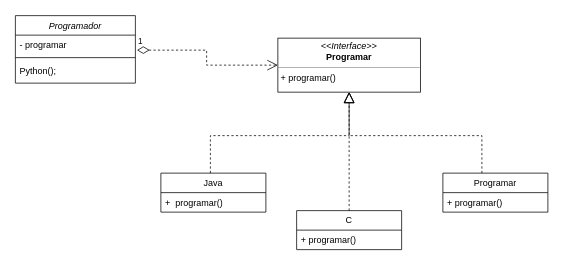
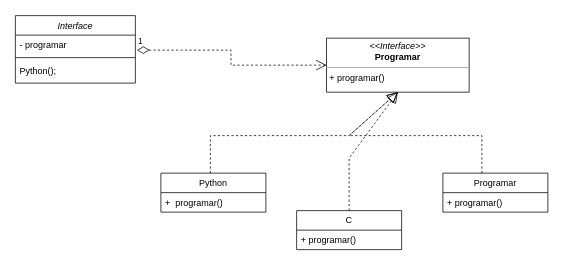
(75, 26) -> (75, 26)
(349, 65) -> (398, 65)
(213, 183) -> (213, 183)
